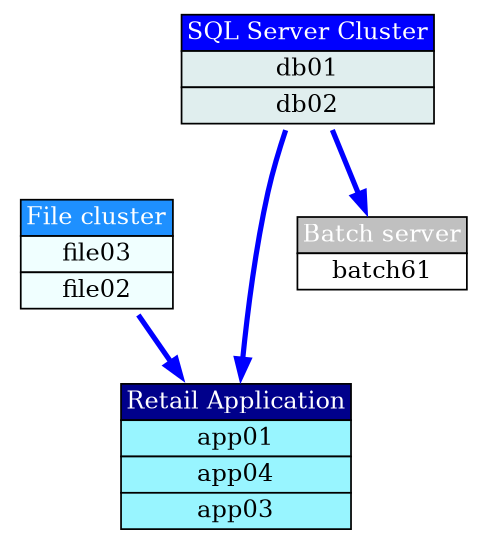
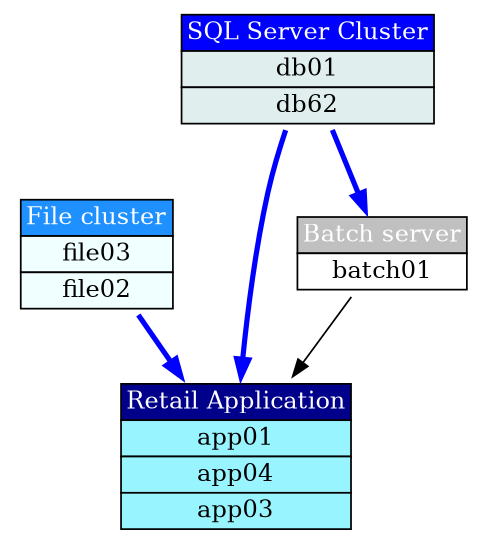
(308, 105) -> (308, 105)
(382, 271) -> (382, 271)
none -> (327, 330)
